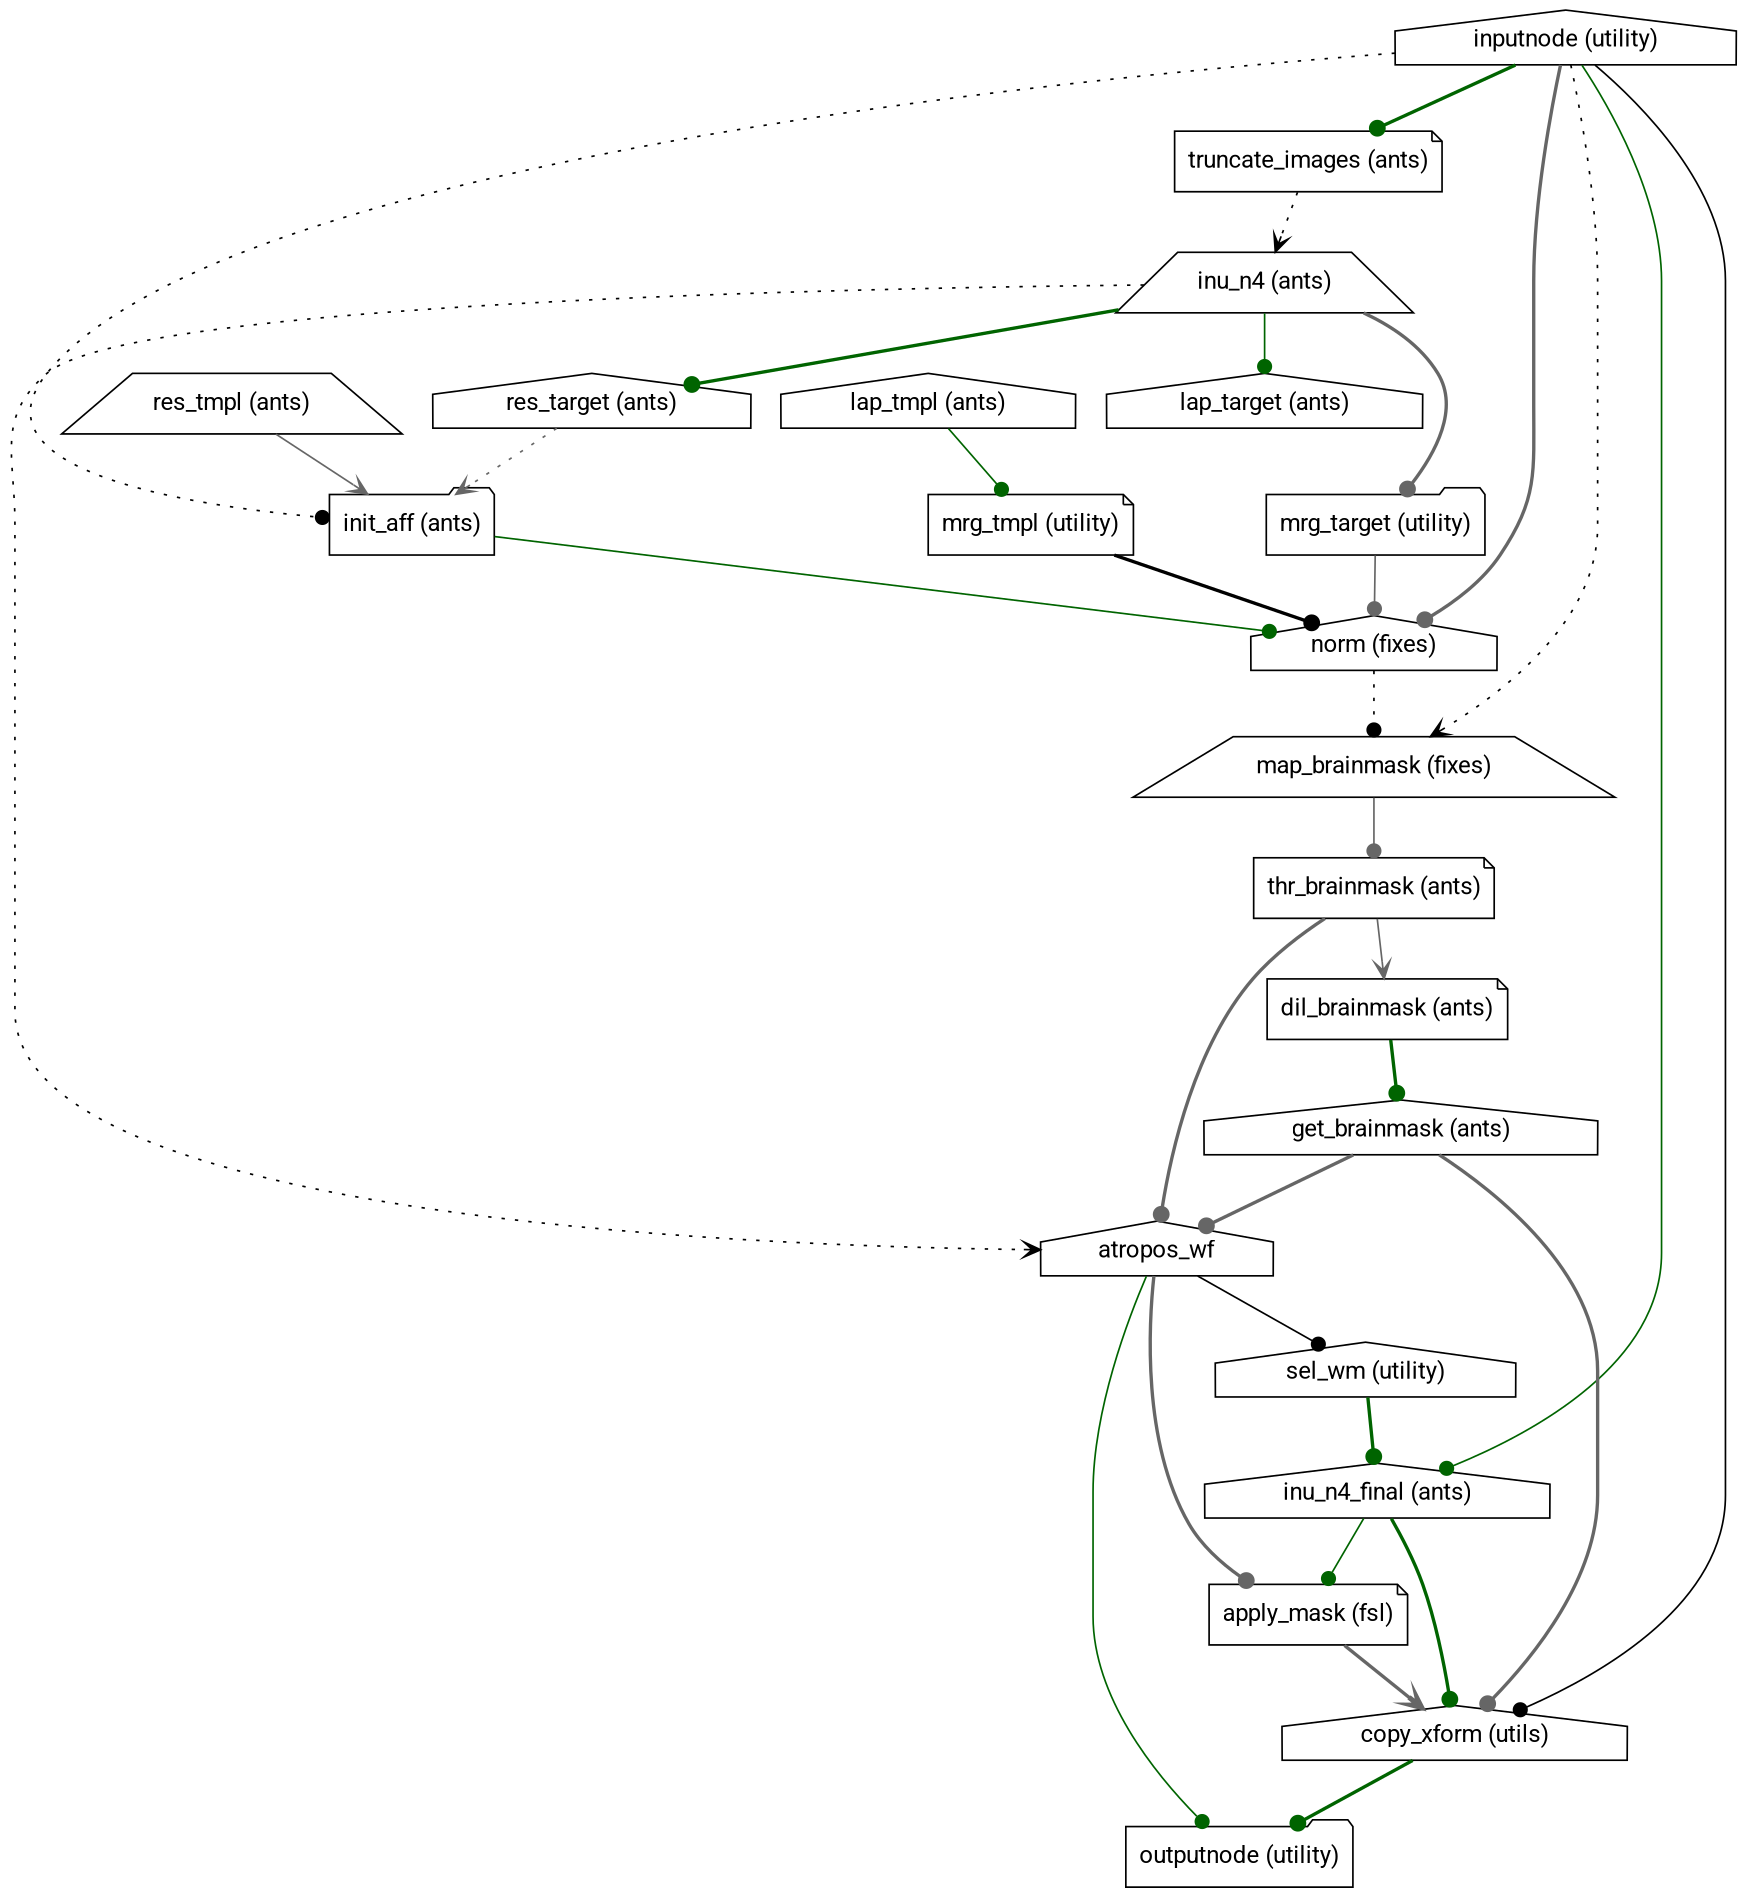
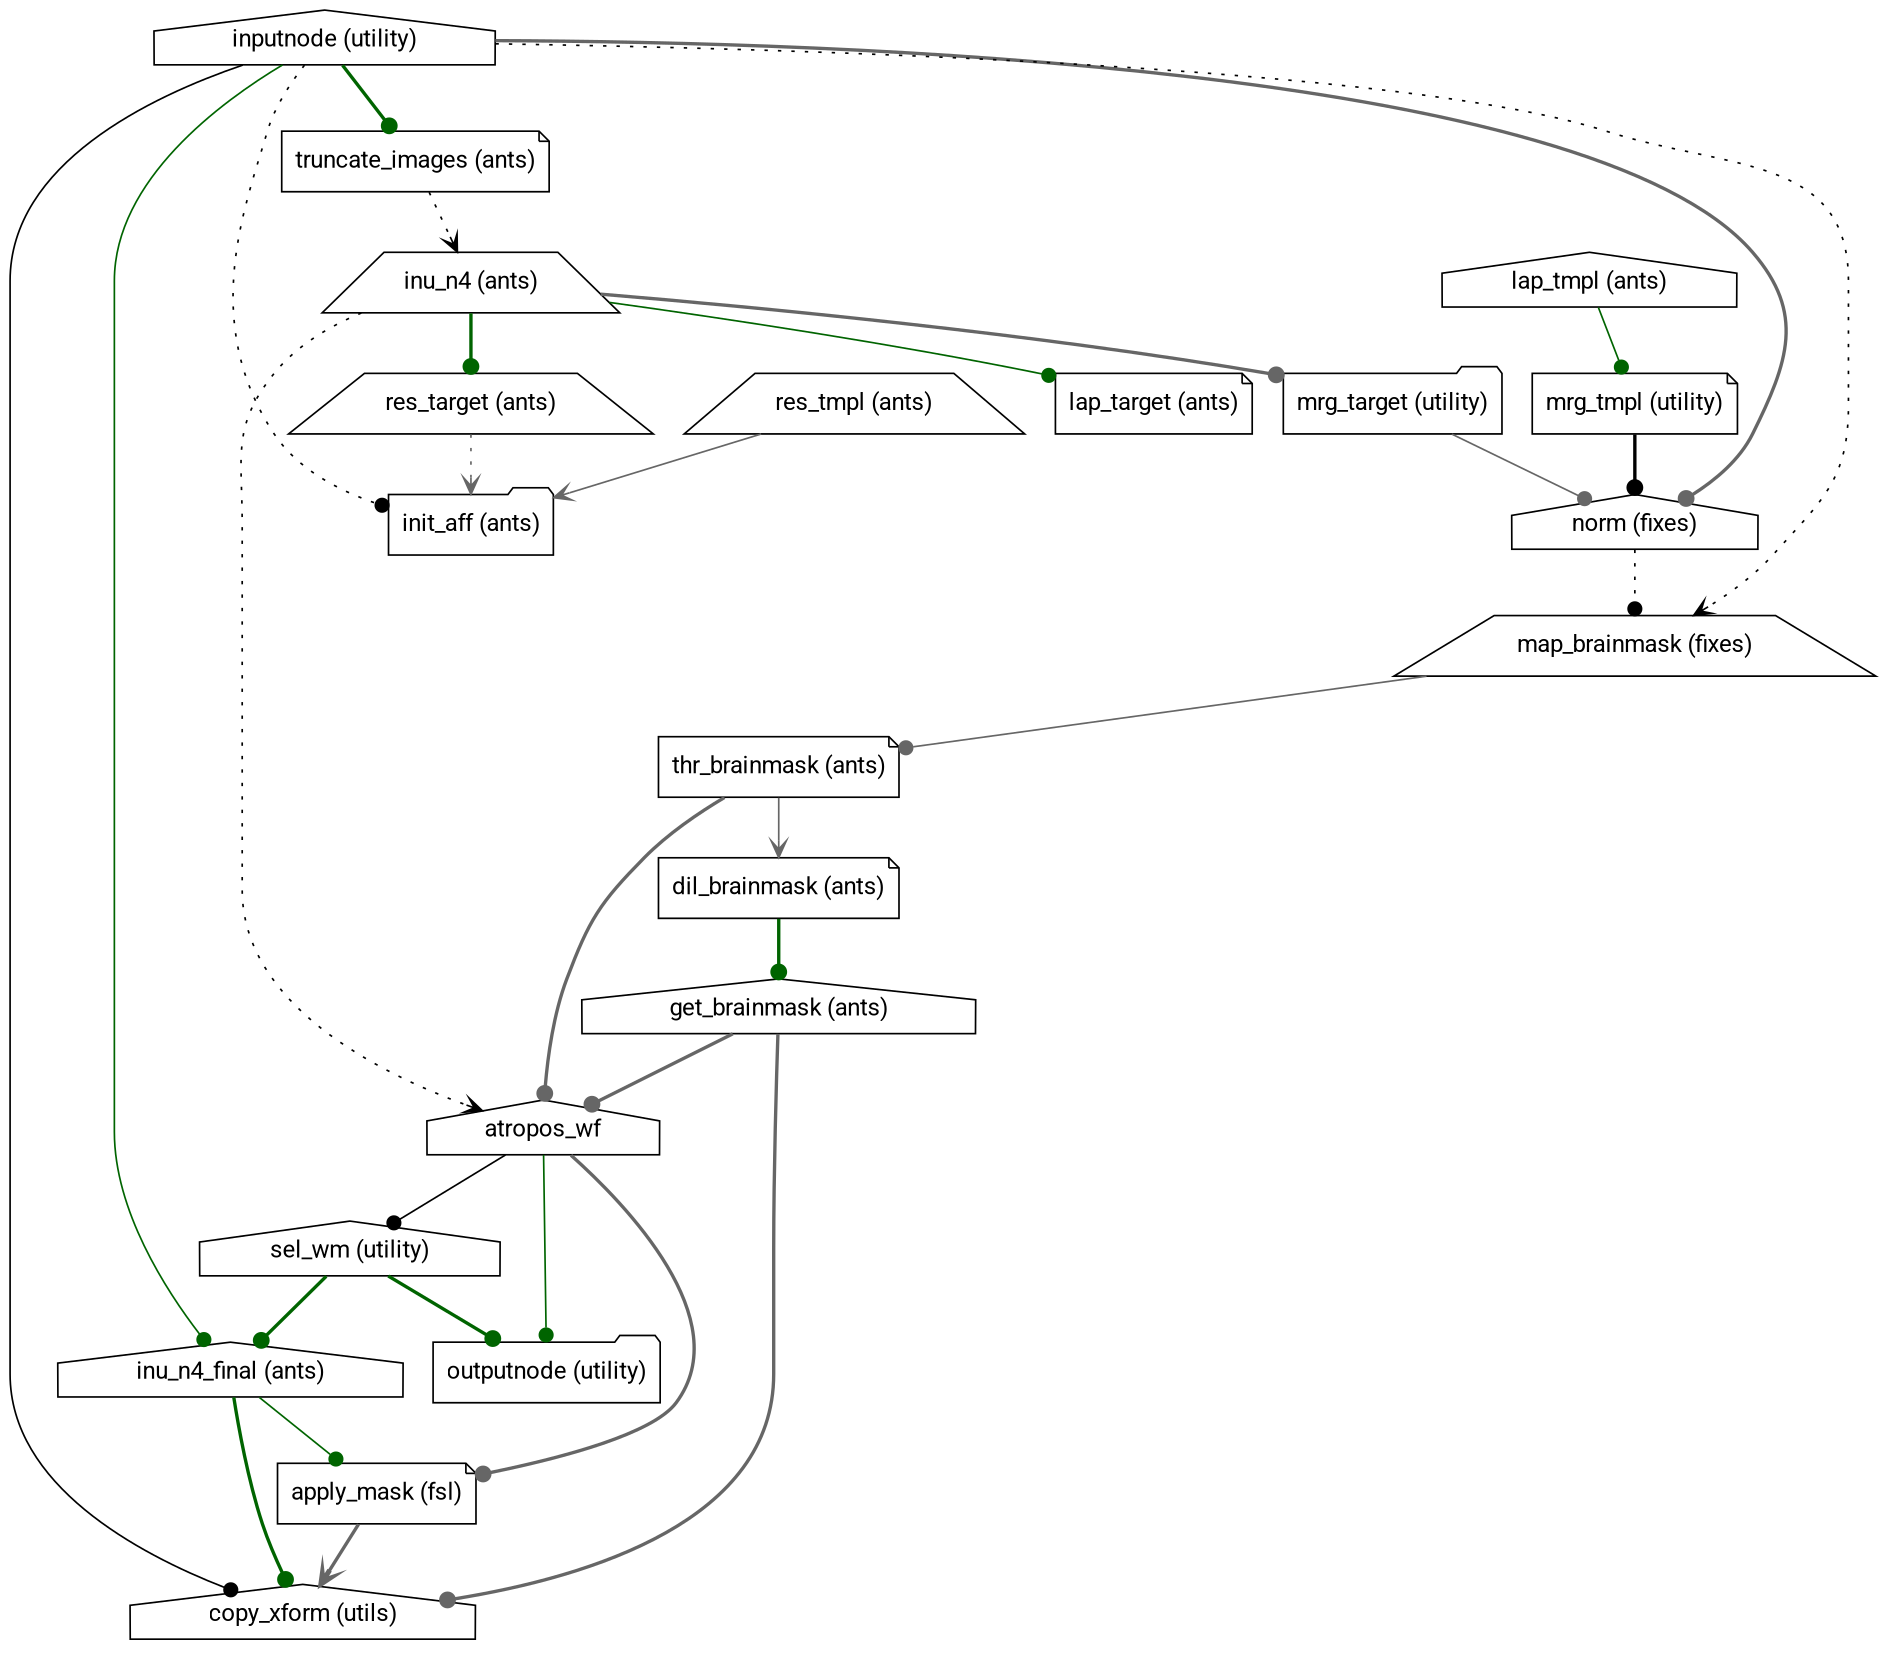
(592, 404) -> (471, 404)
(1265, 404) -> (1154, 404)
(879, 584) -> none
(1358, 1790) -> (437, 1305)
